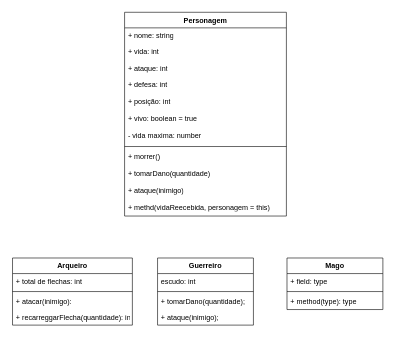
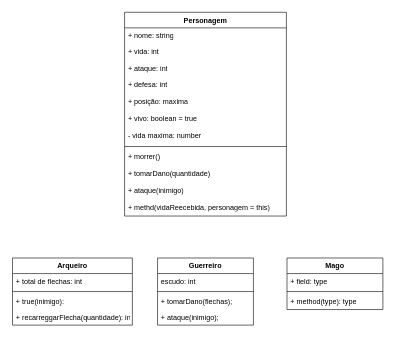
(152, 102) -> (158, 102)
(47, 302) -> (43, 302)
(206, 302) -> (200, 302)
